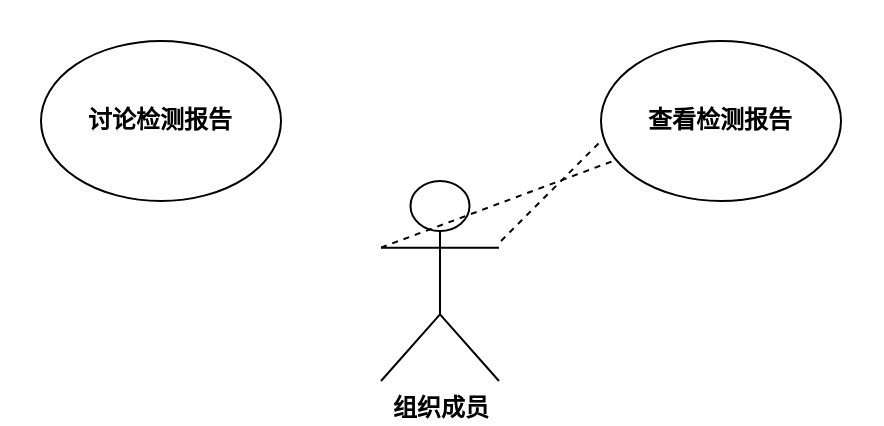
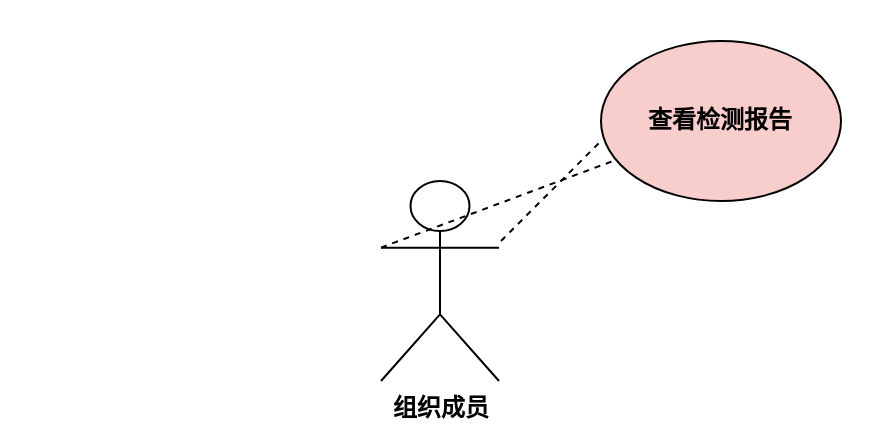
(161, 121) -> none
(721, 121) -> (721, 121)
